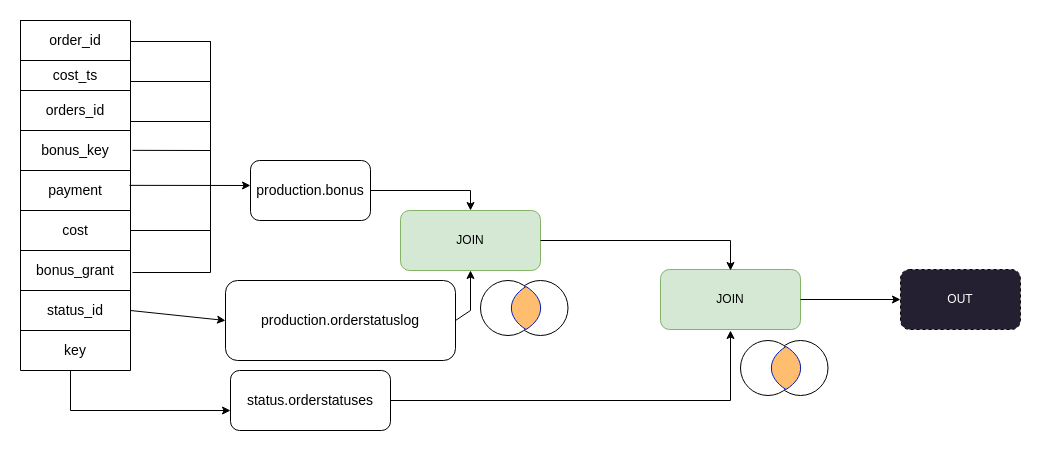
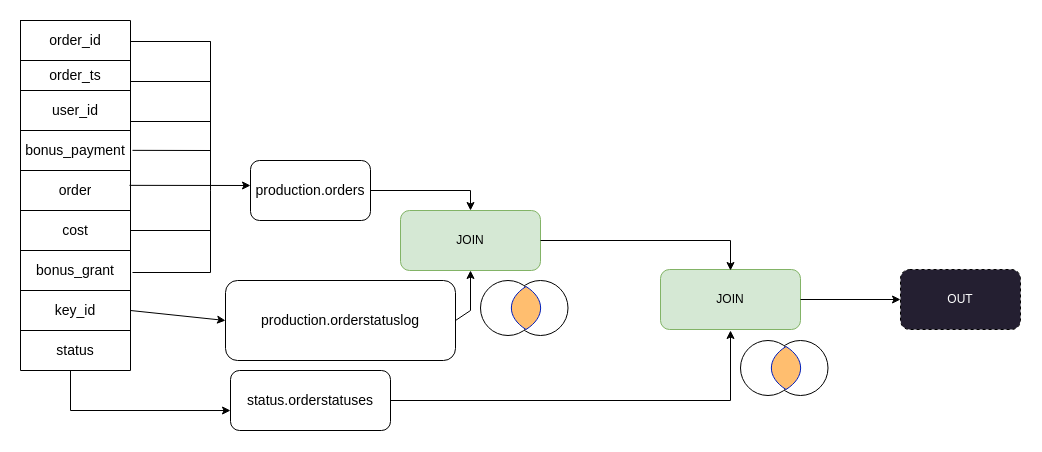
(76, 76) -> (76, 76)
(76, 111) -> (76, 111)
(76, 151) -> (76, 151)
(76, 191) -> (76, 191)
(311, 191) -> (311, 191)
(76, 311) -> (76, 311)
(76, 351) -> (76, 351)
